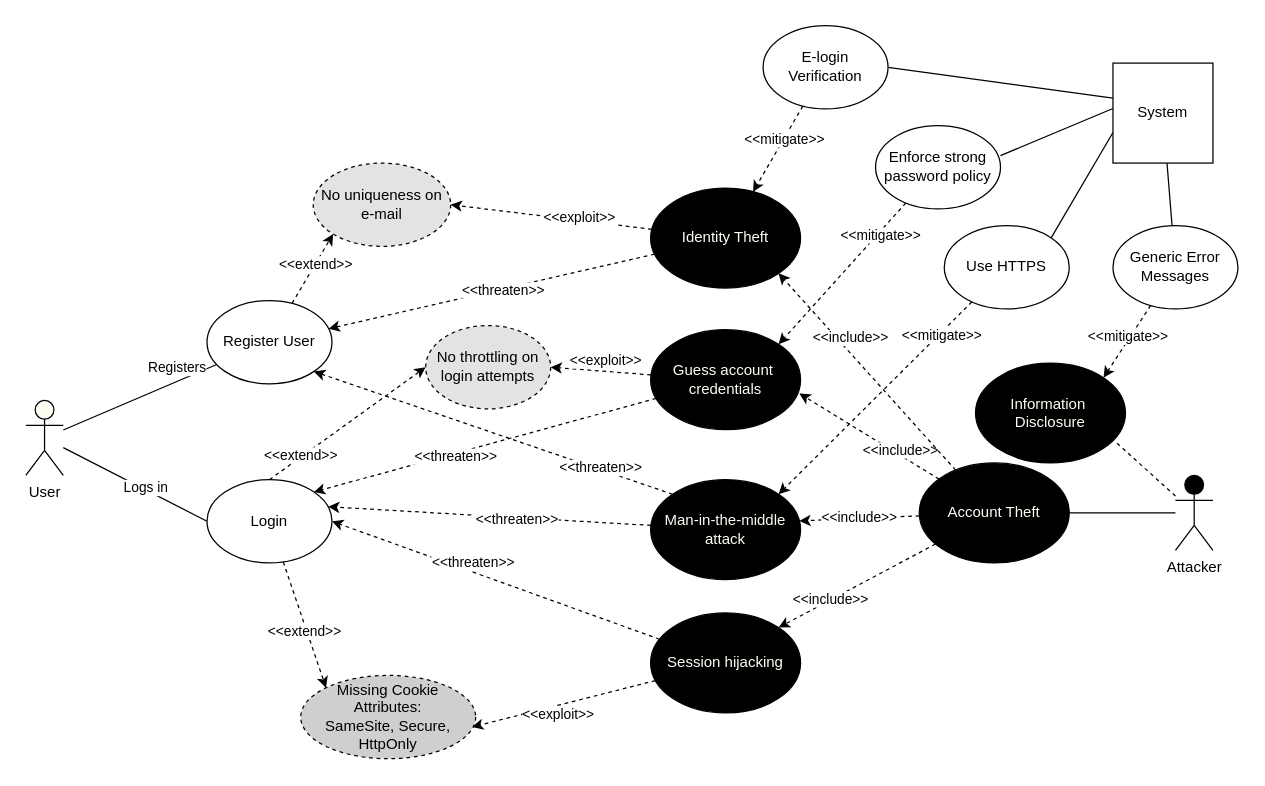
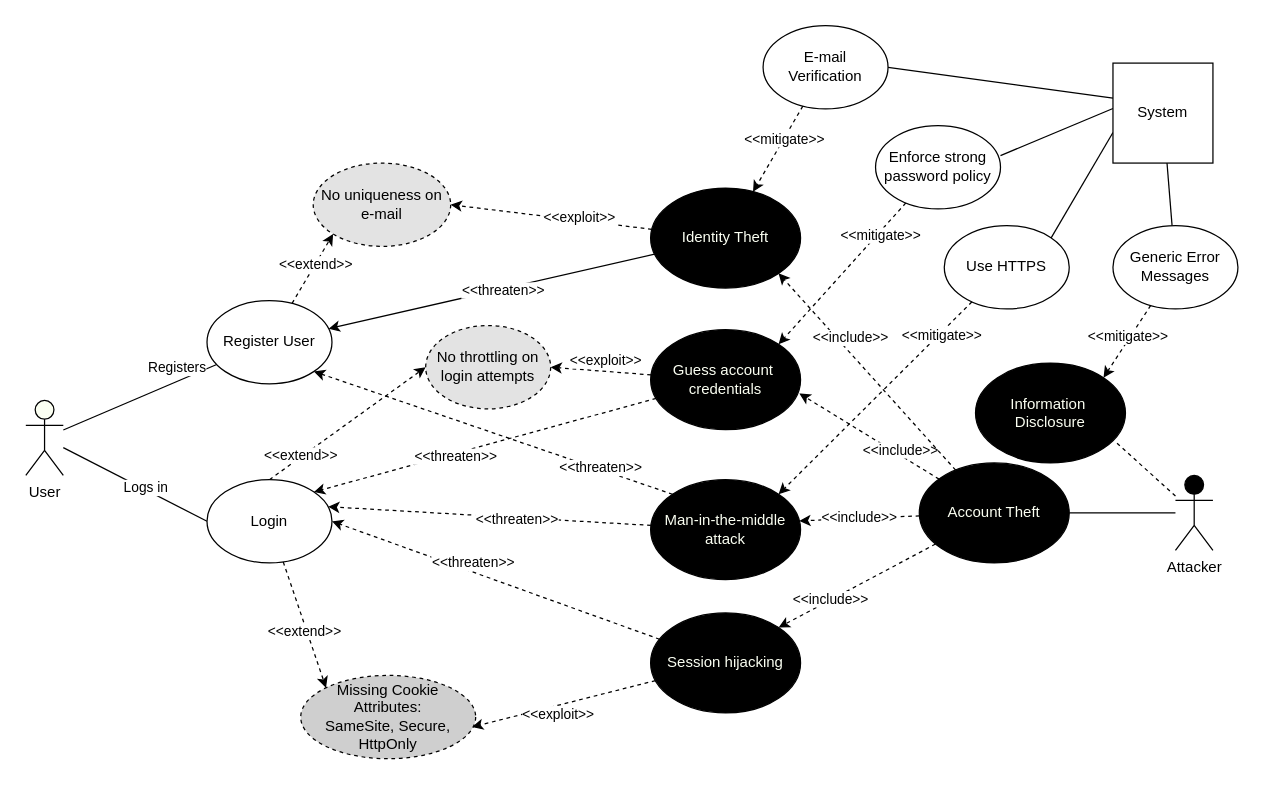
(826, 67) -> (826, 67)
(401, 312) -> (401, 312)
